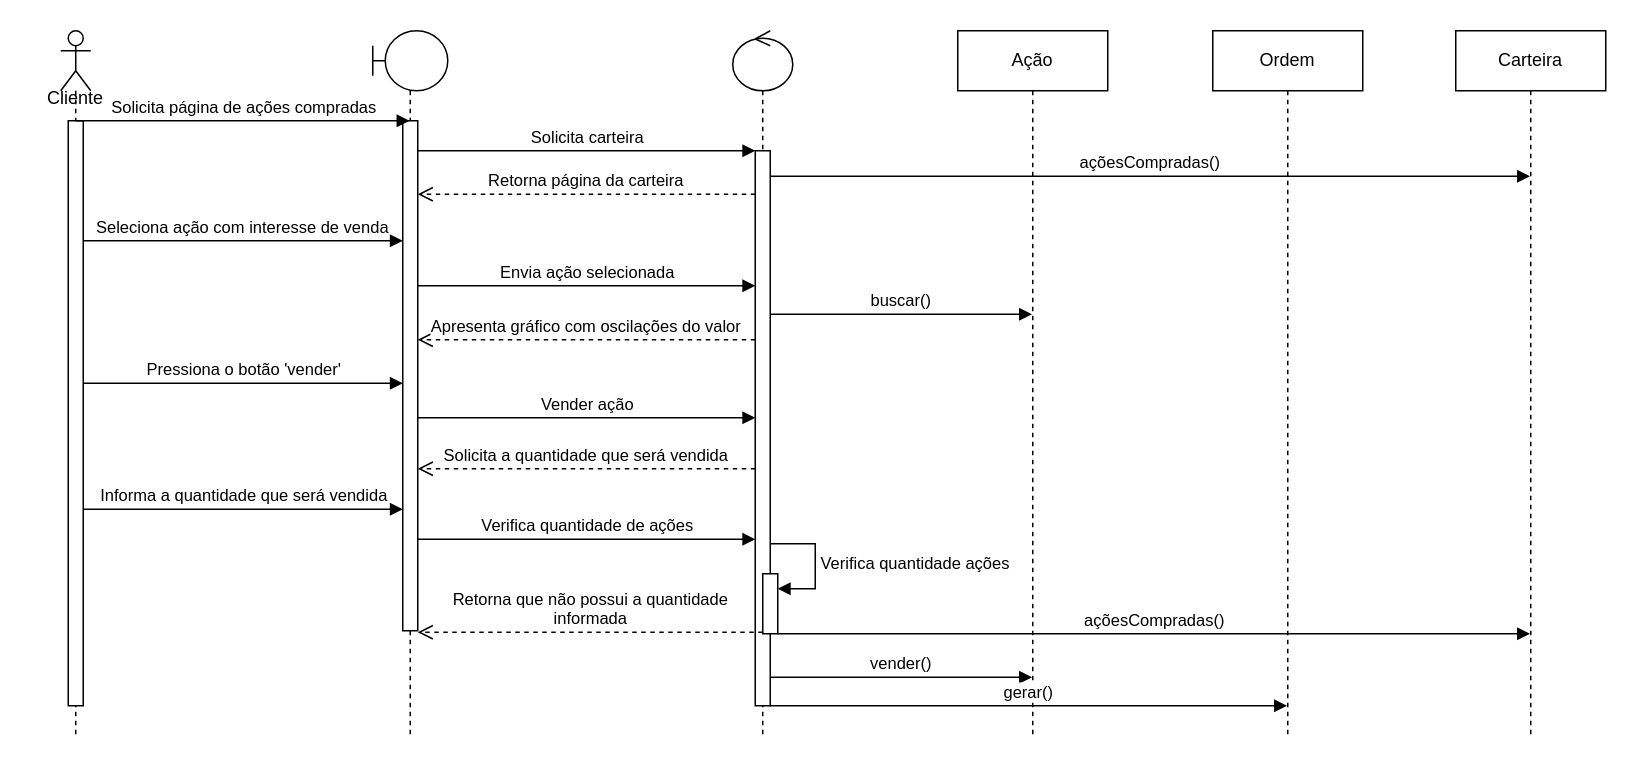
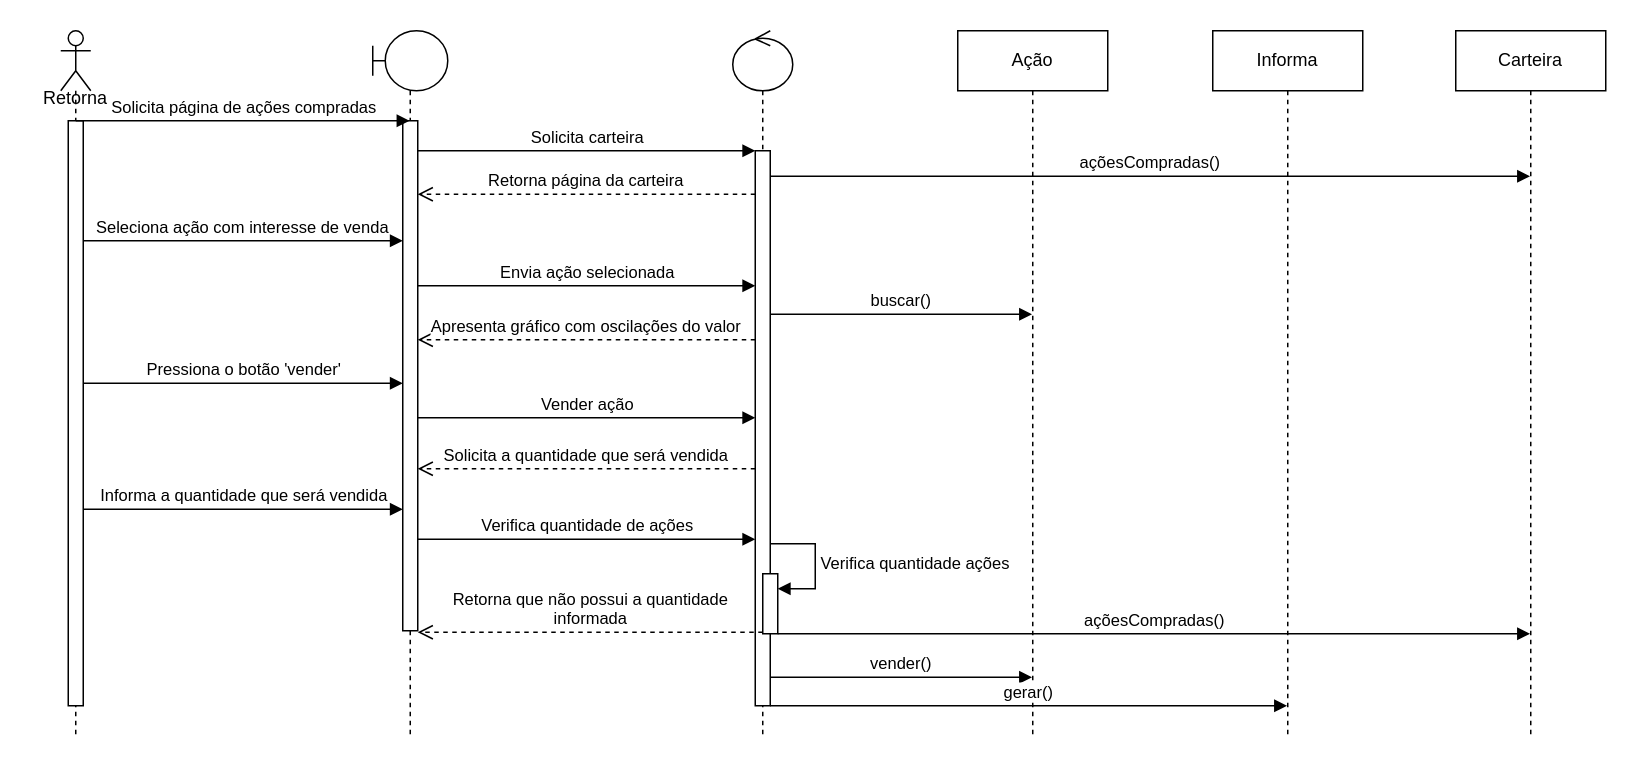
(1288, 61) -> (1288, 61)
(76, 98) -> (76, 98)
